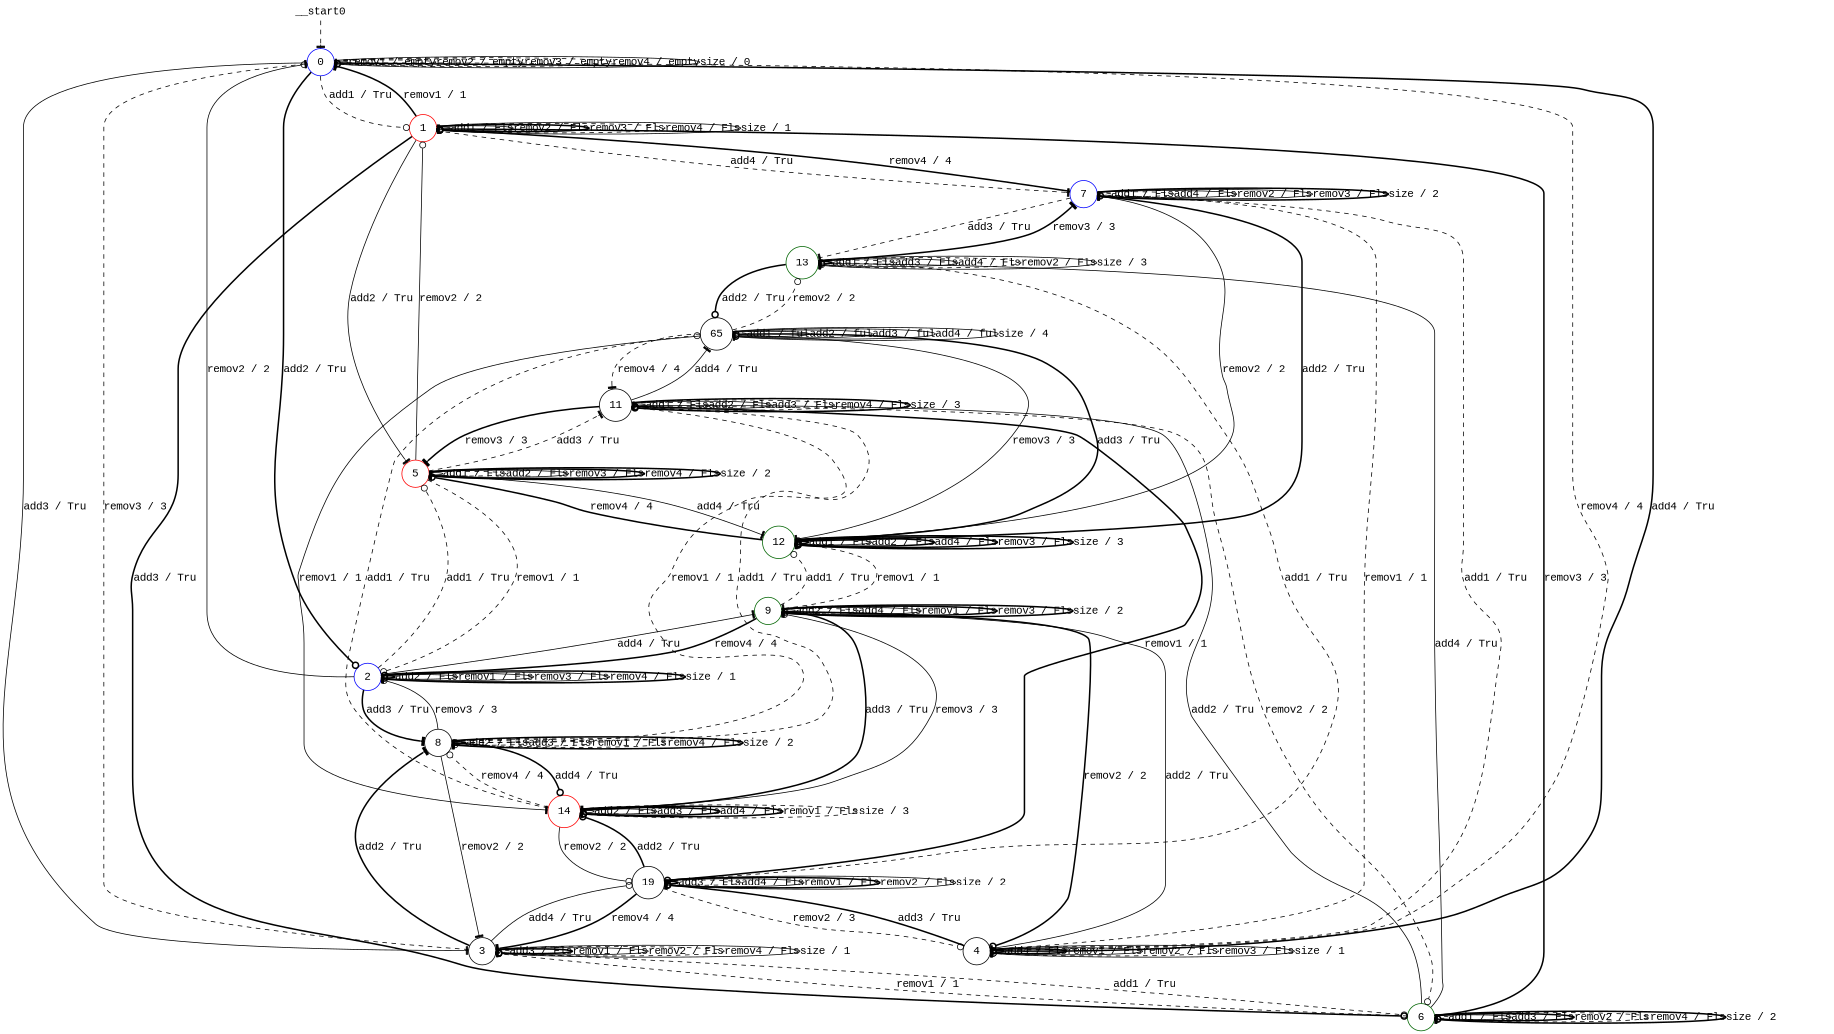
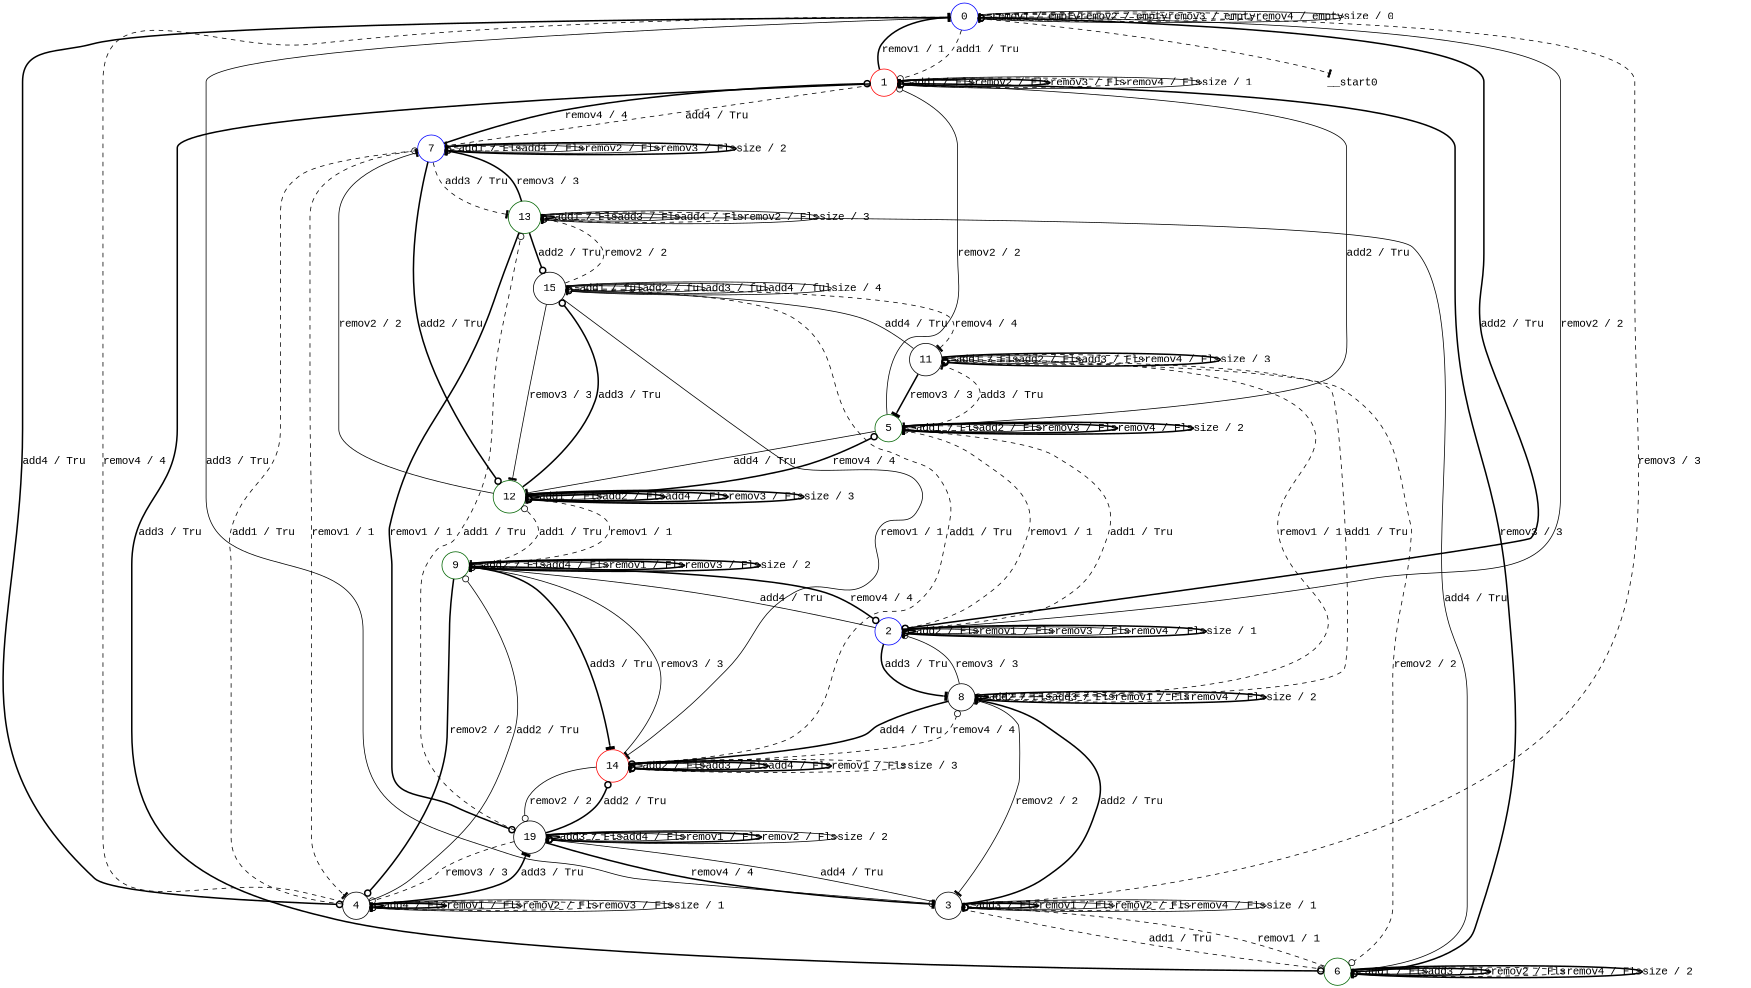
(321, 33) -> (1154, 39)
(717, 334) -> (550, 288)
(415, 474) -> (889, 428)
(1197, 501) -> none
(17, 574) -> (206, 393)
(1191, 615) -> (391, 555)
(824, 918) -> (476, 873)
